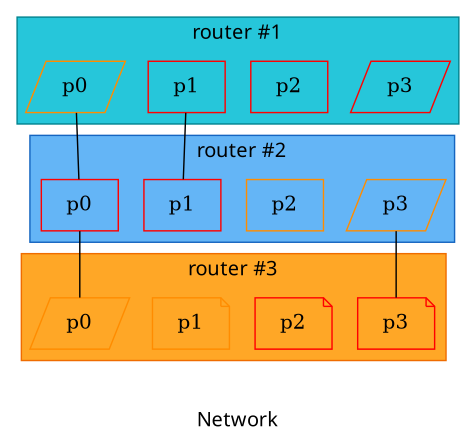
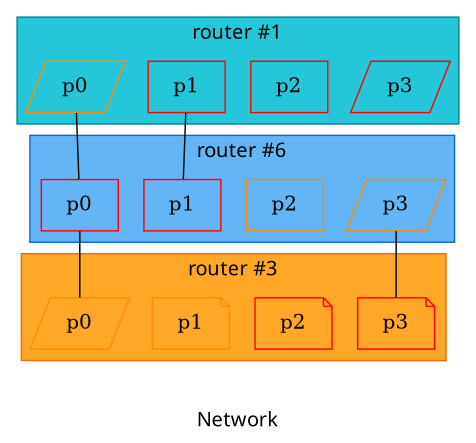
(242, 152) -> (242, 152)
